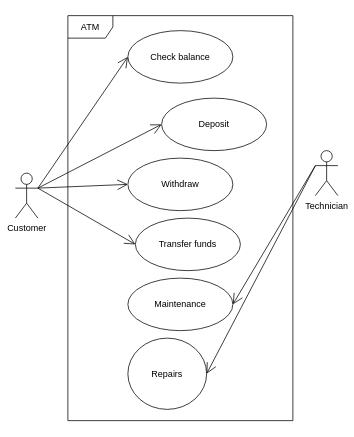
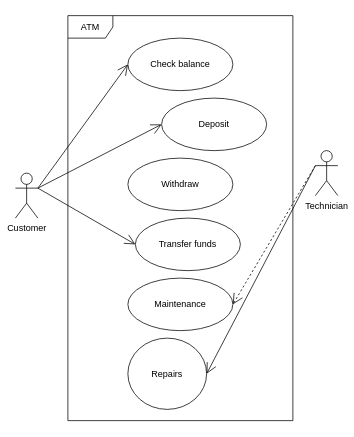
(180, 57) -> (180, 64)
(84, 186) -> none
(262, 254) -> (262, 254)
